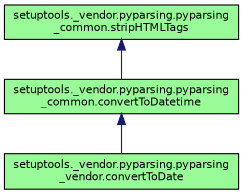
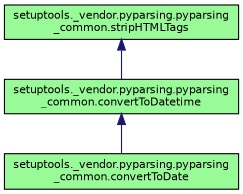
(122, 171) -> (122, 171)
